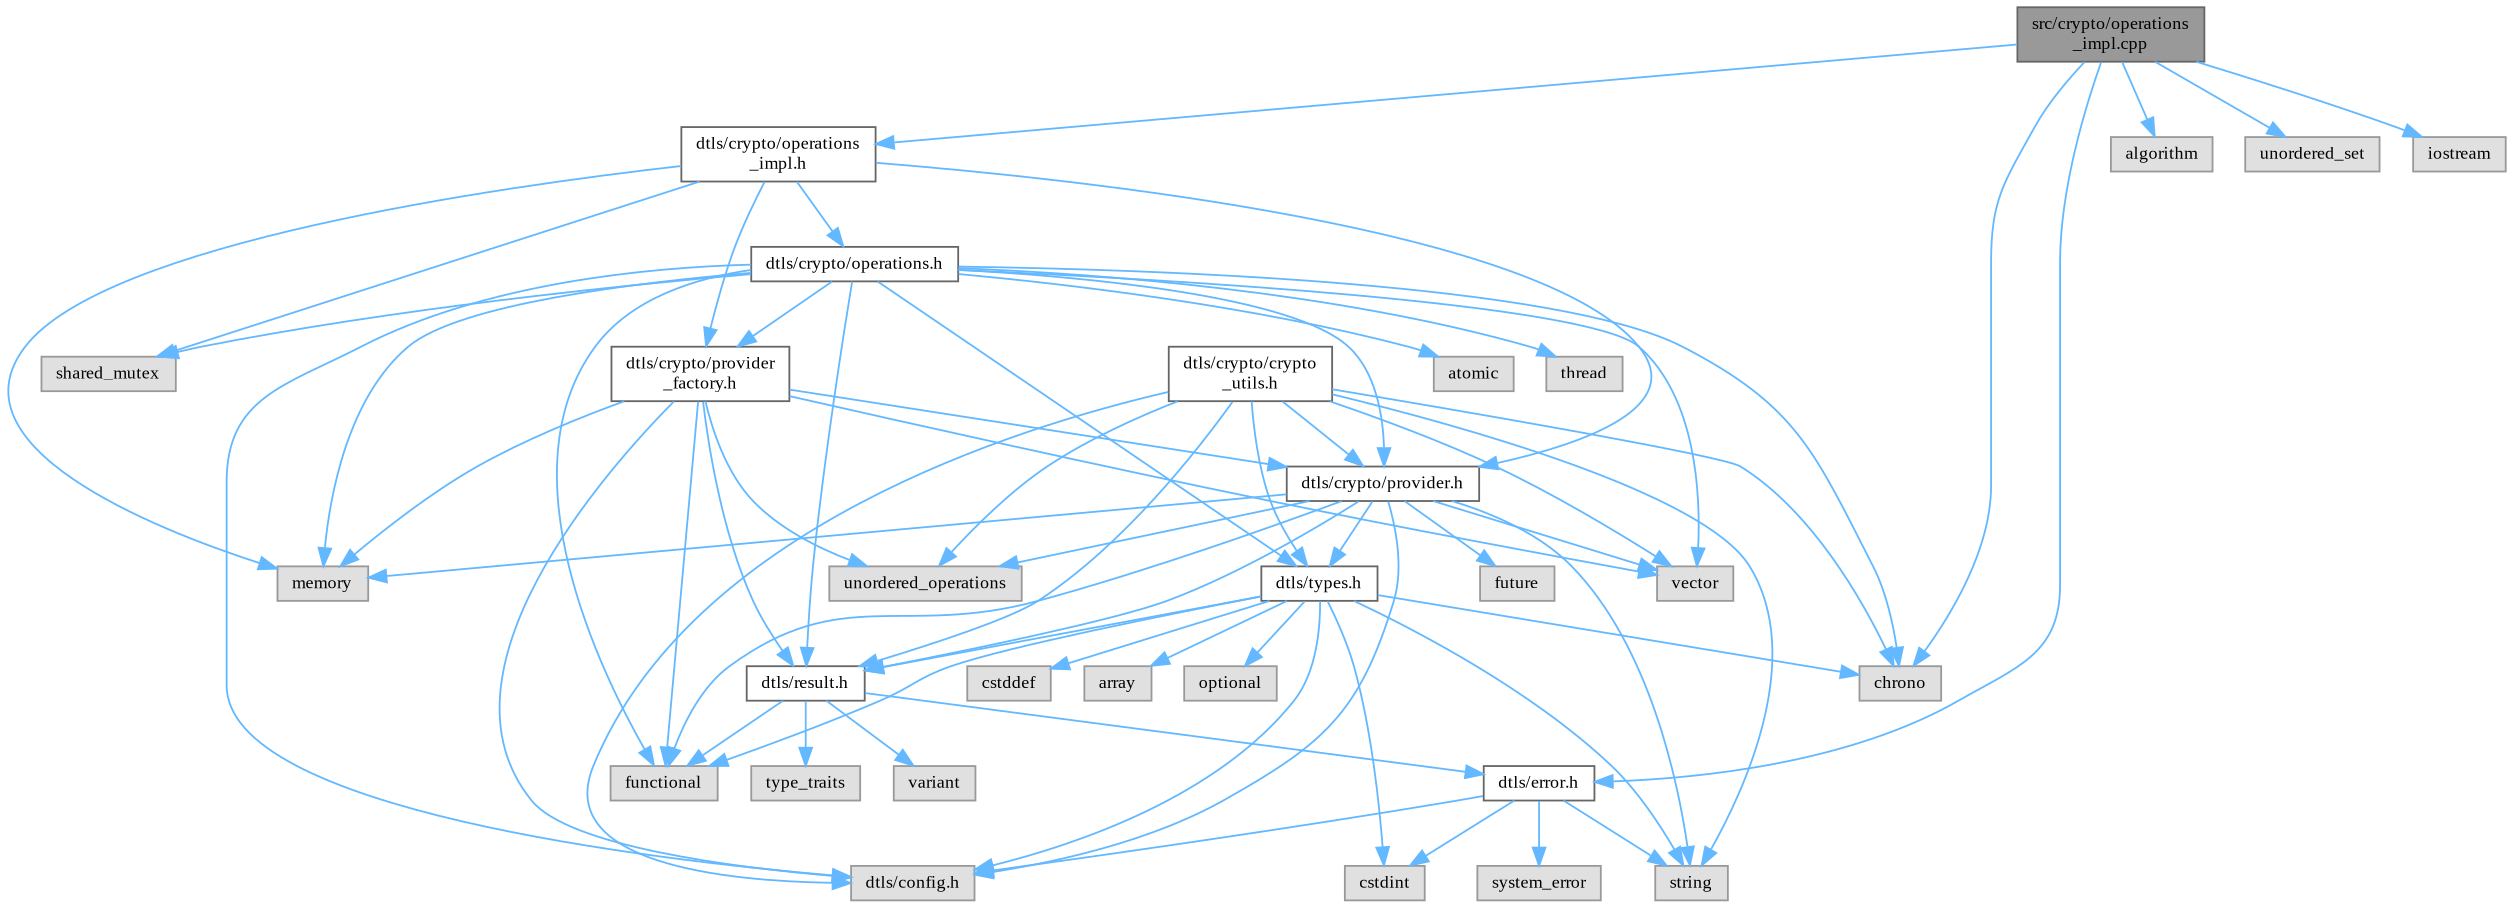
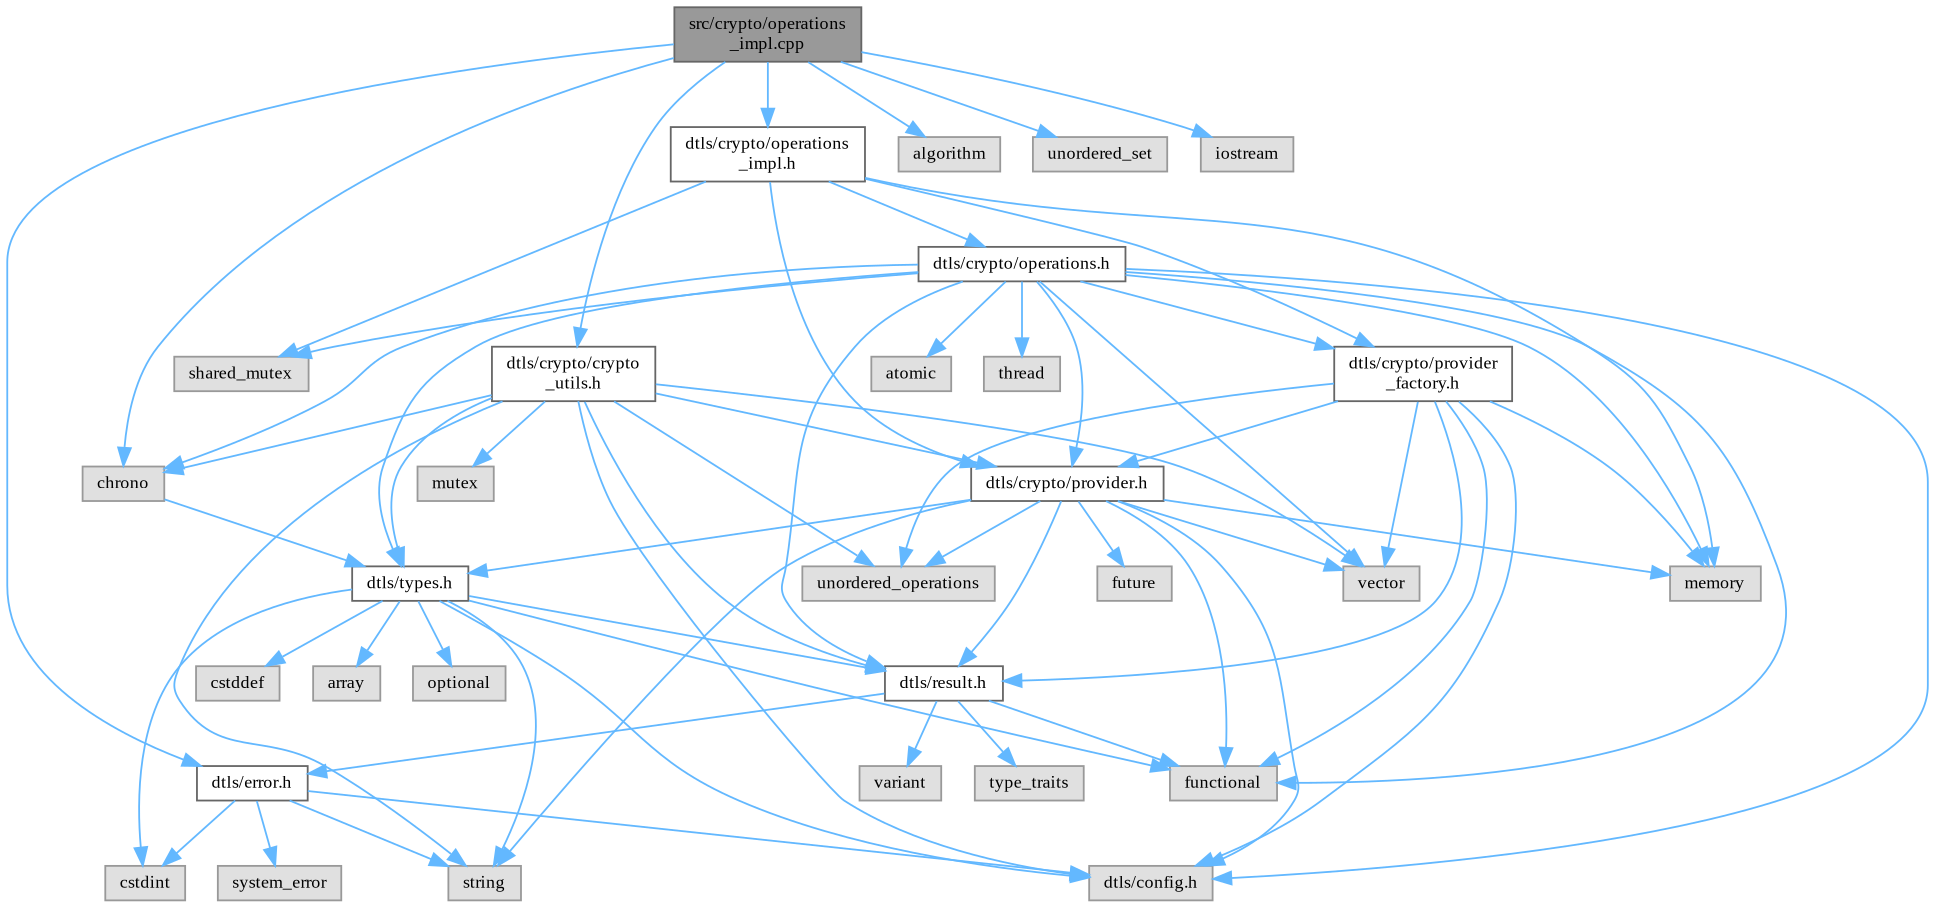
none -> (626, 179)
none -> (456, 484)
(1598, 632) -> (255, 530)
